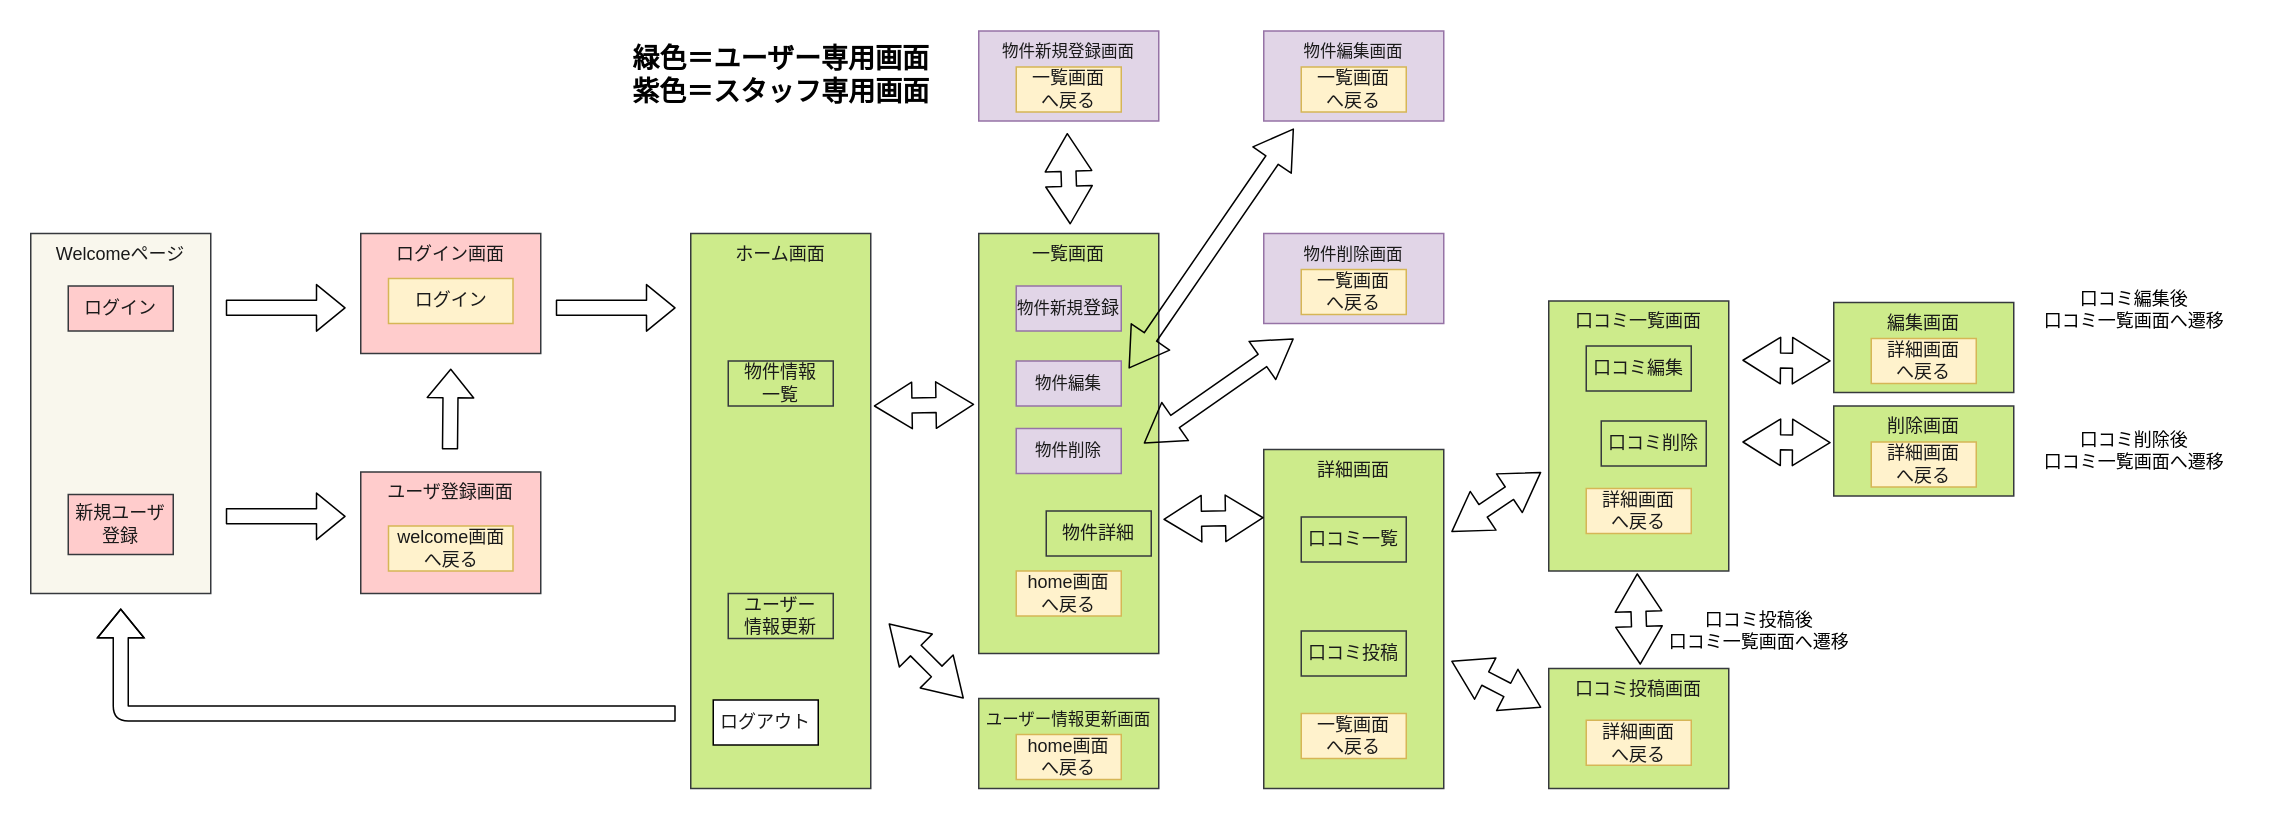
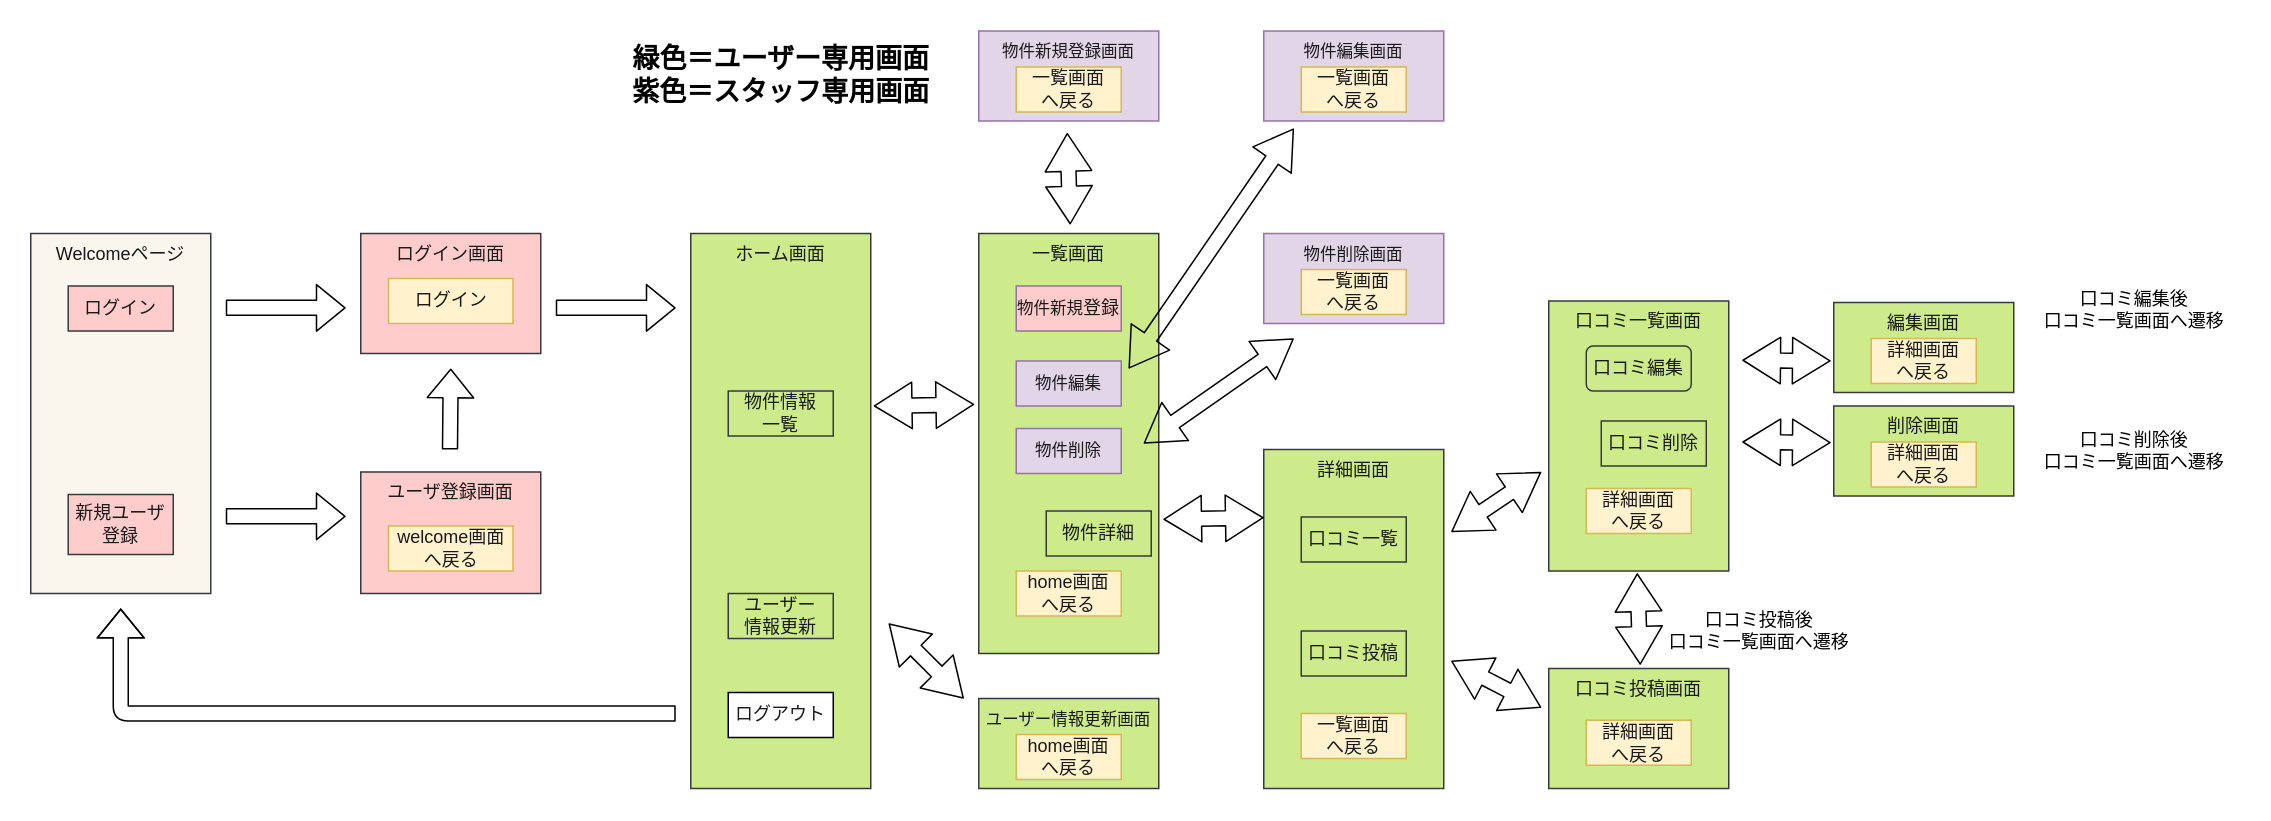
(1069, 308) -> (1069, 308)
(1639, 368) -> (1639, 368)
(781, 383) -> (781, 413)
(766, 722) -> (781, 715)
